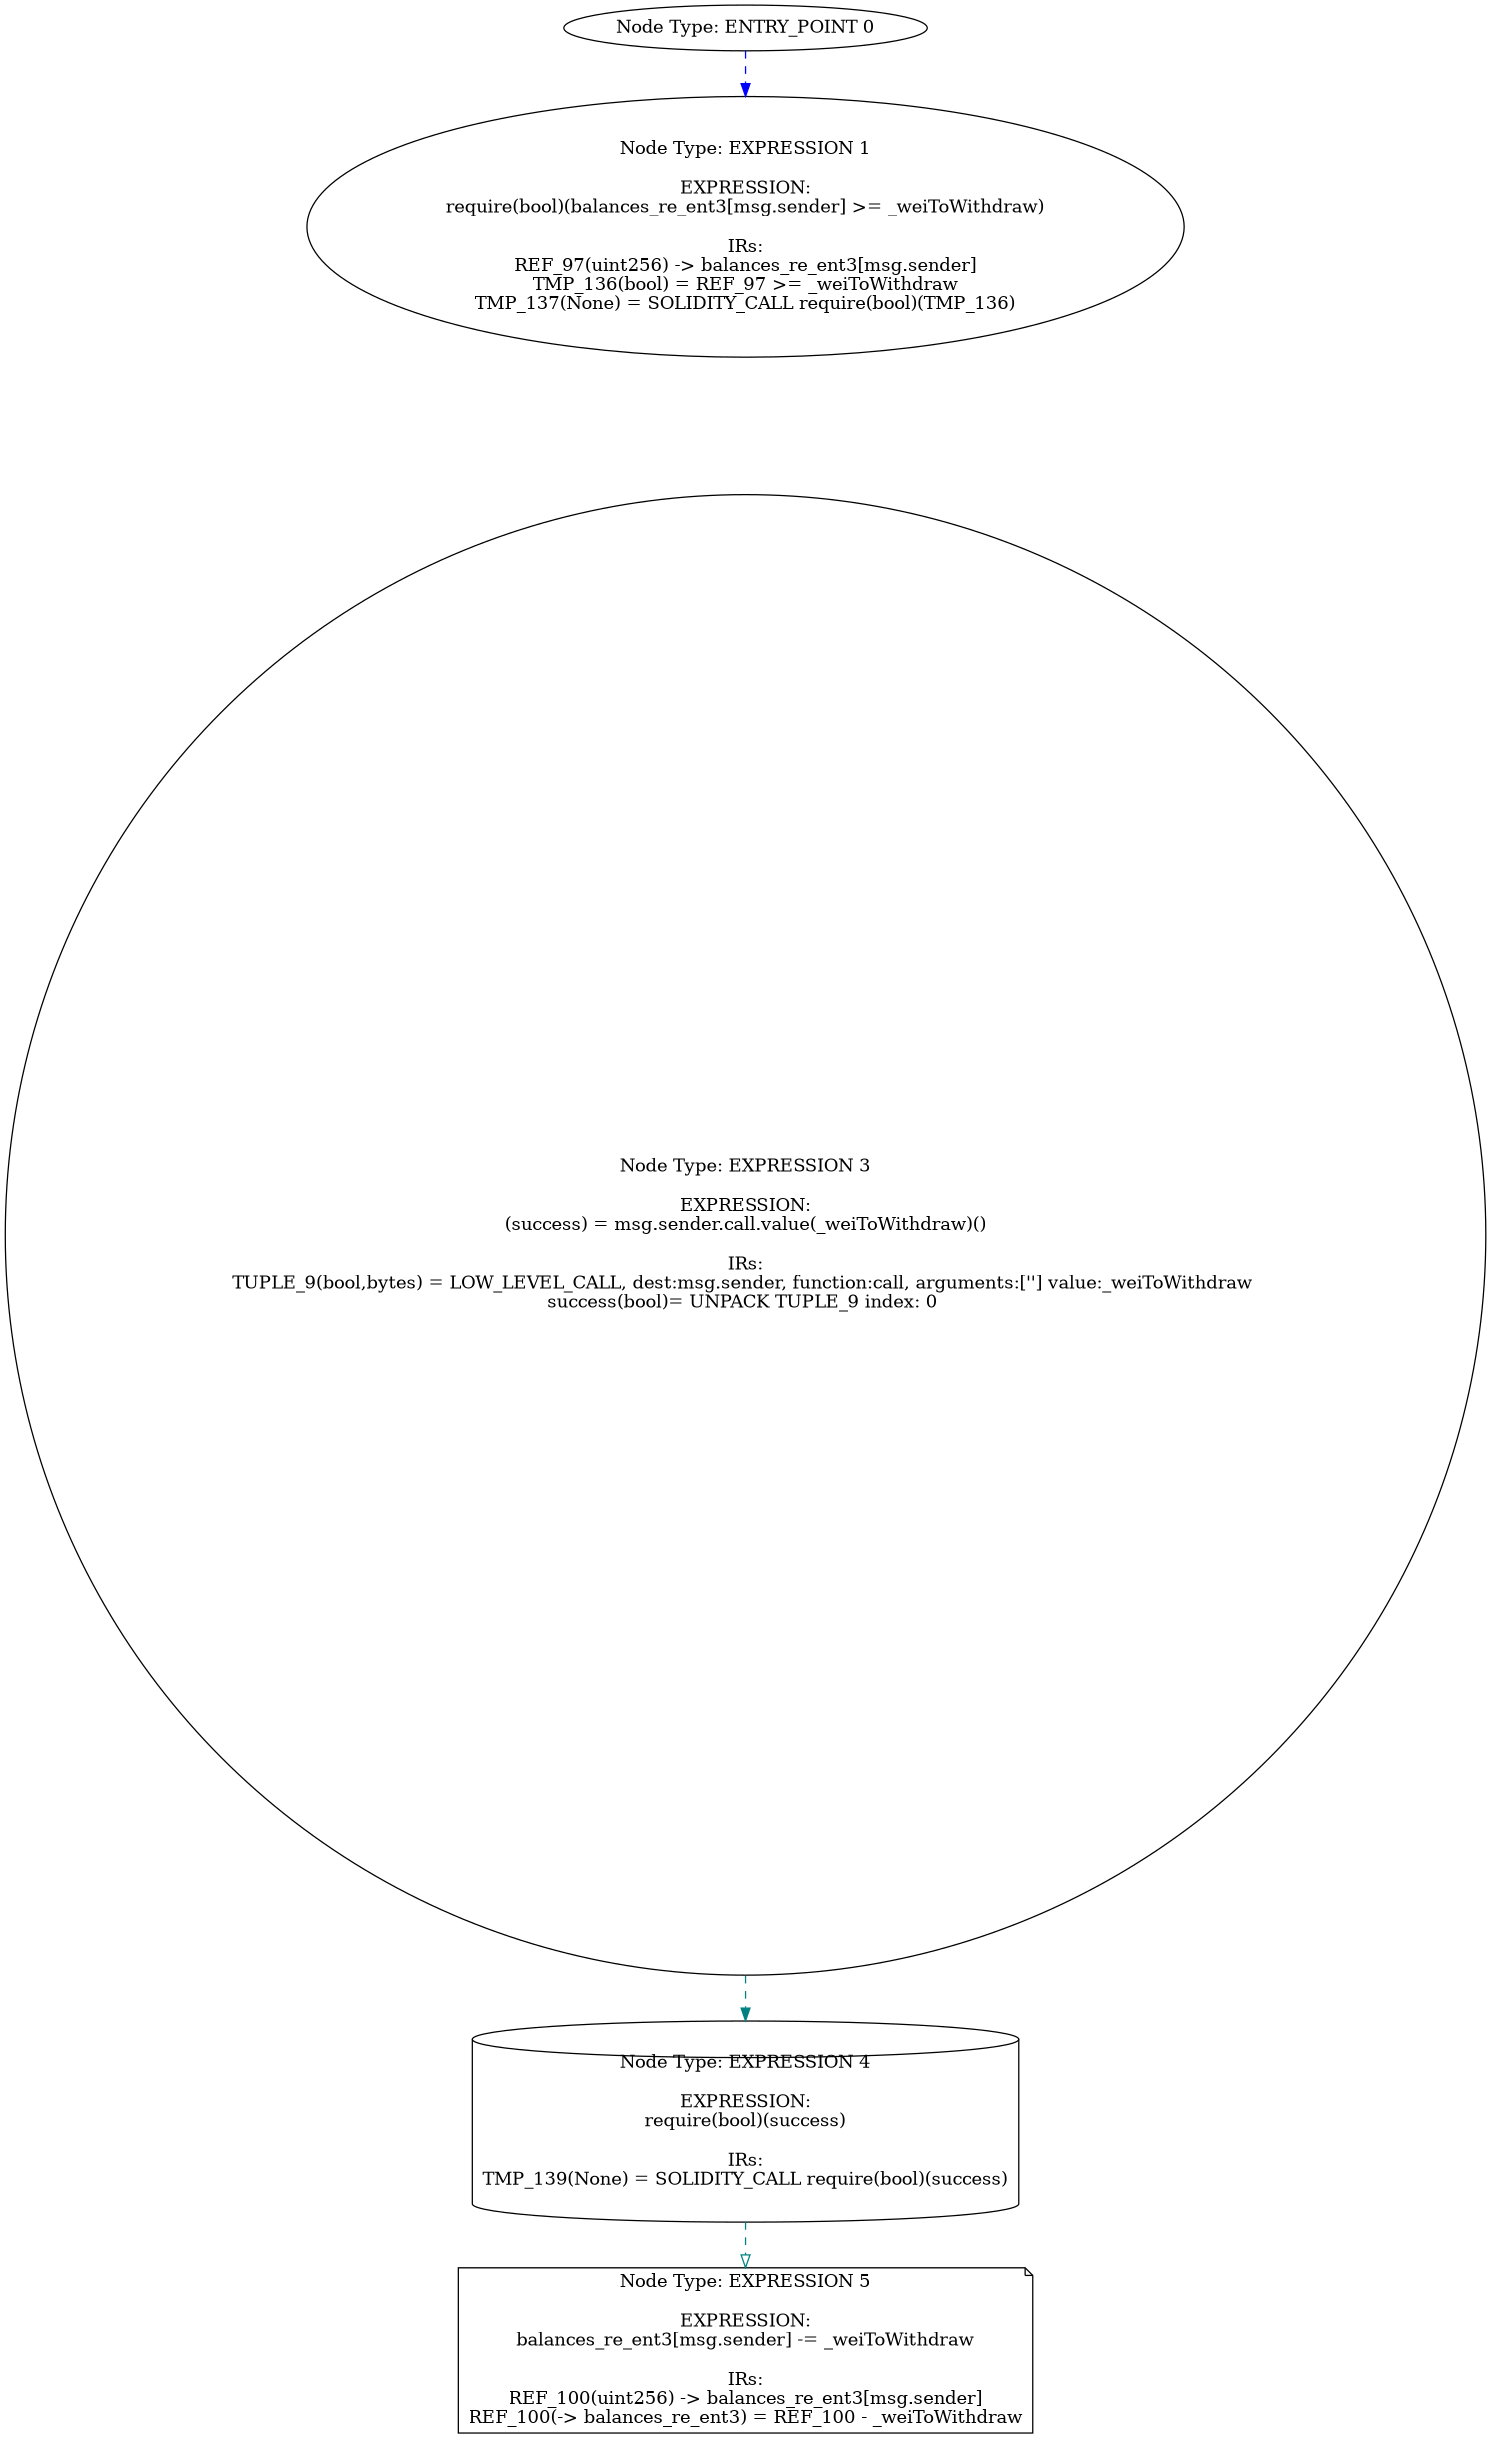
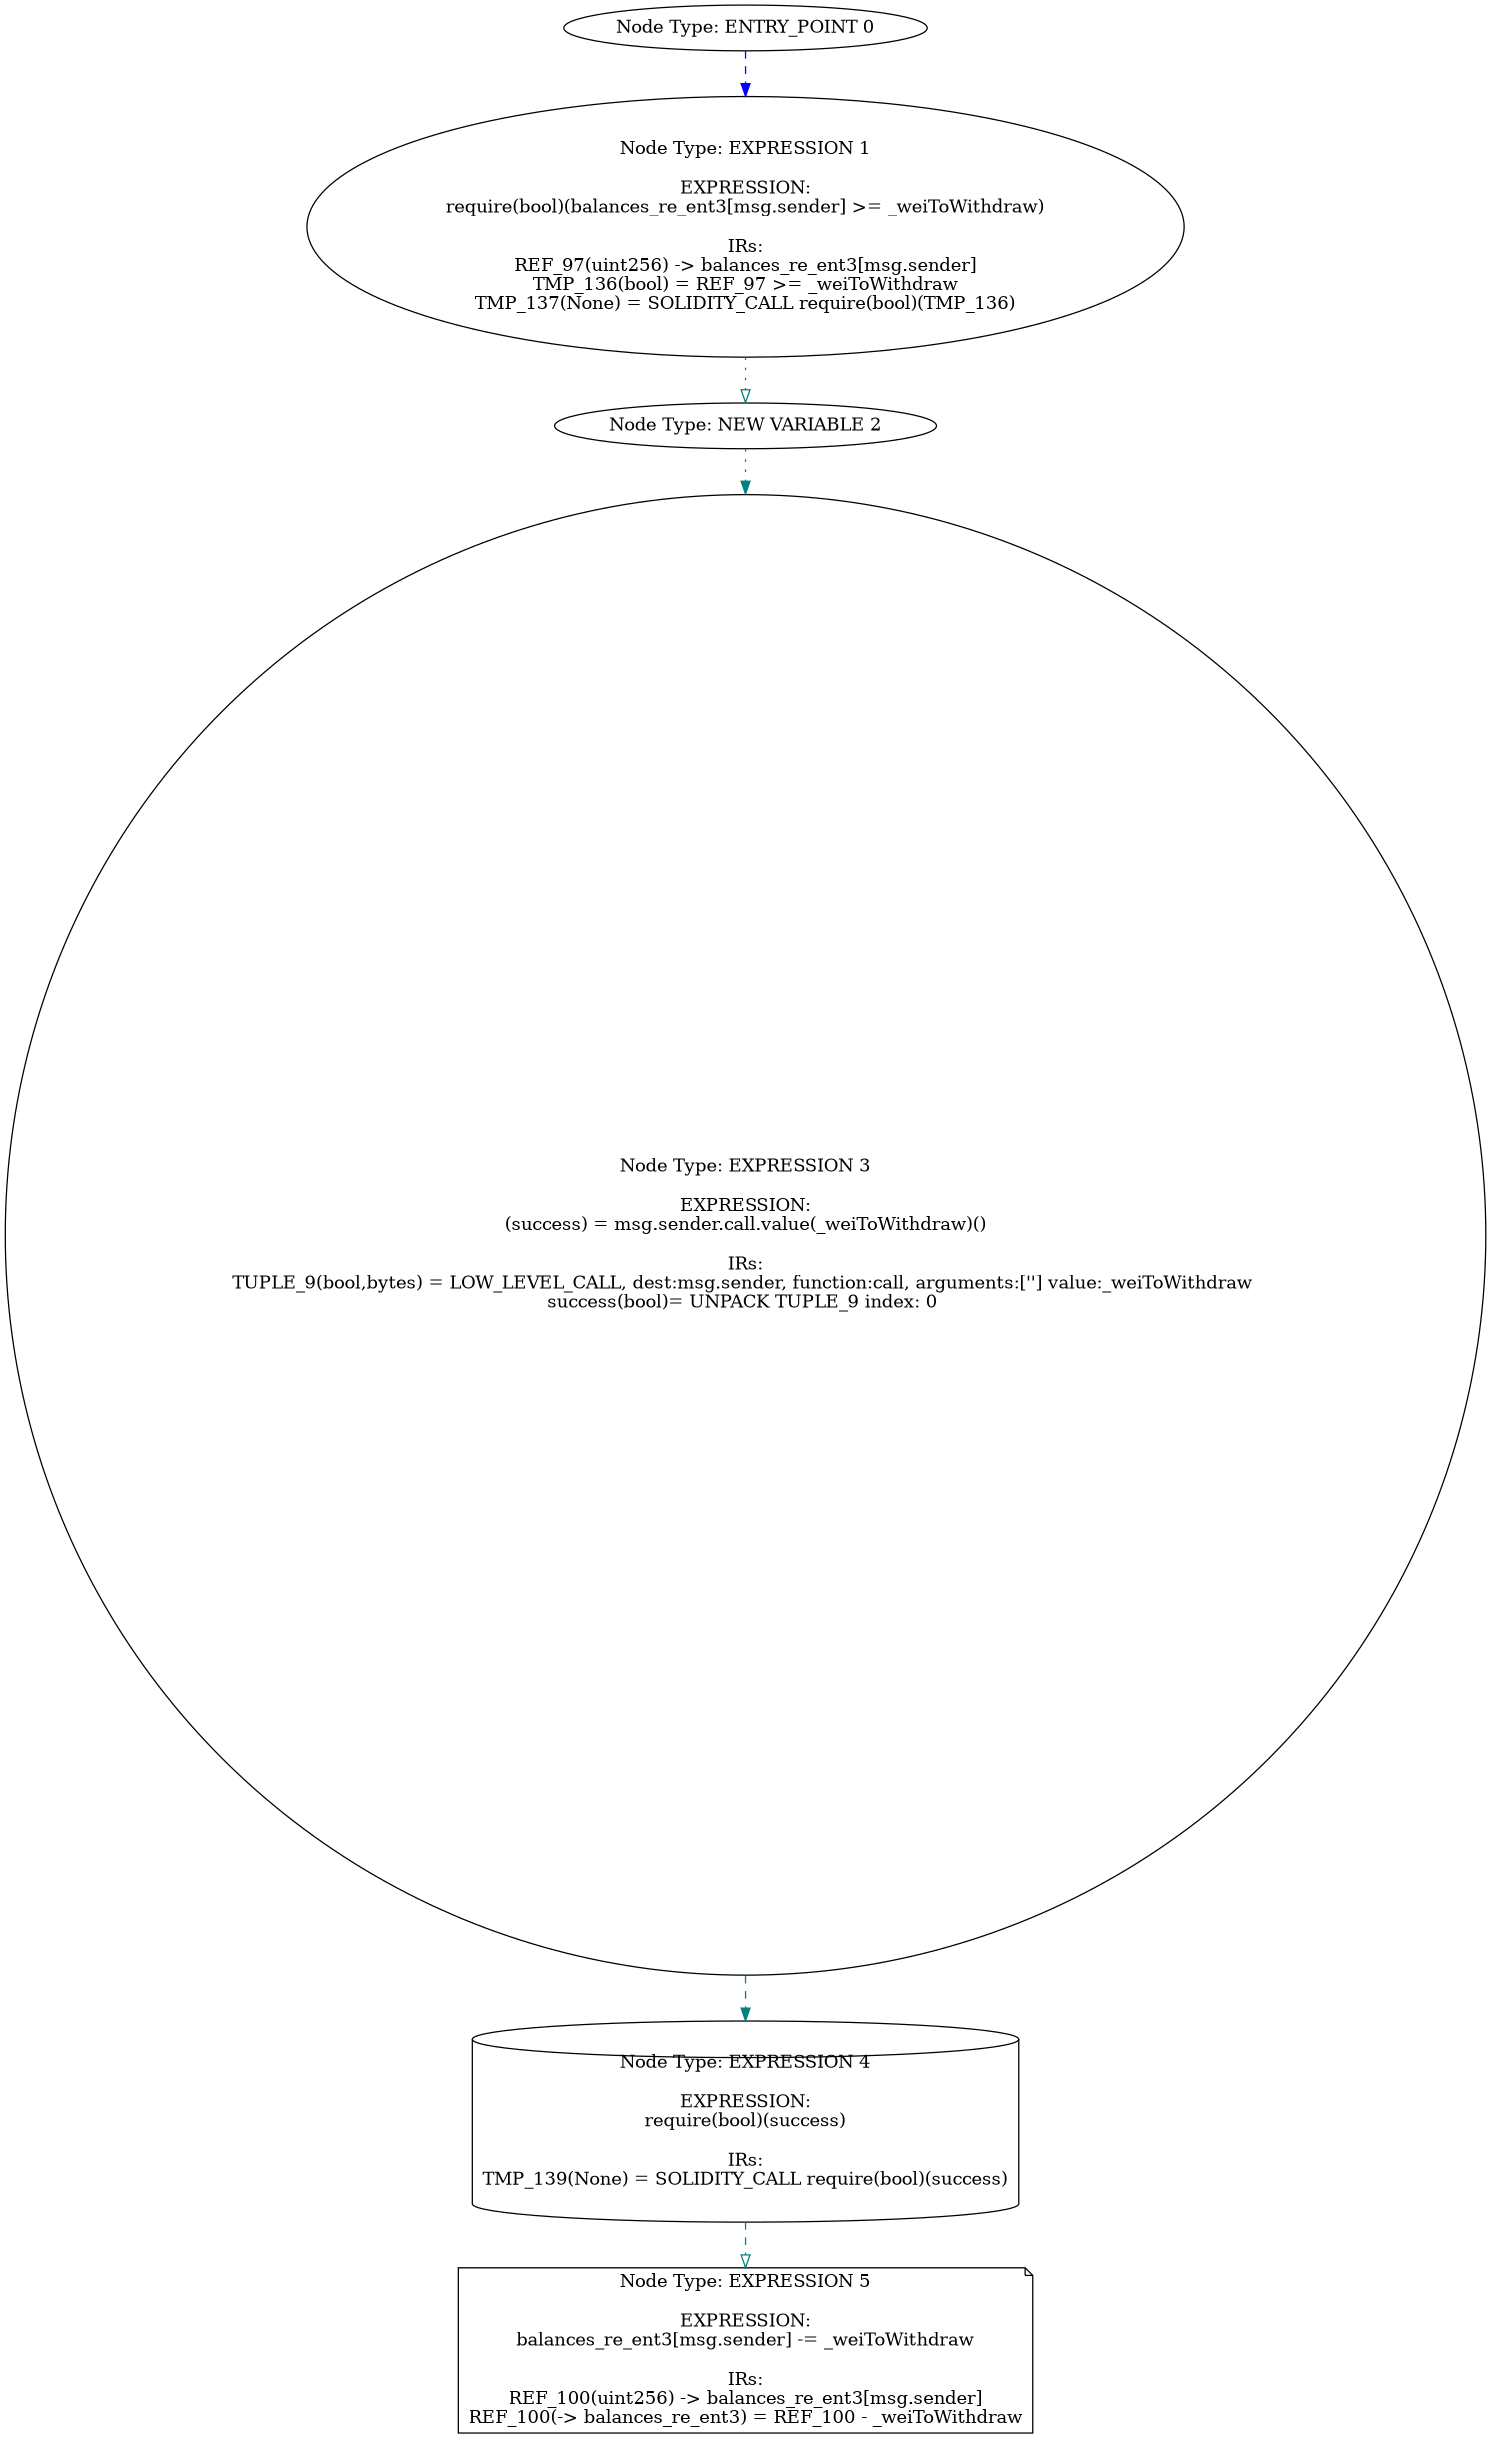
none -> (746, 426)
